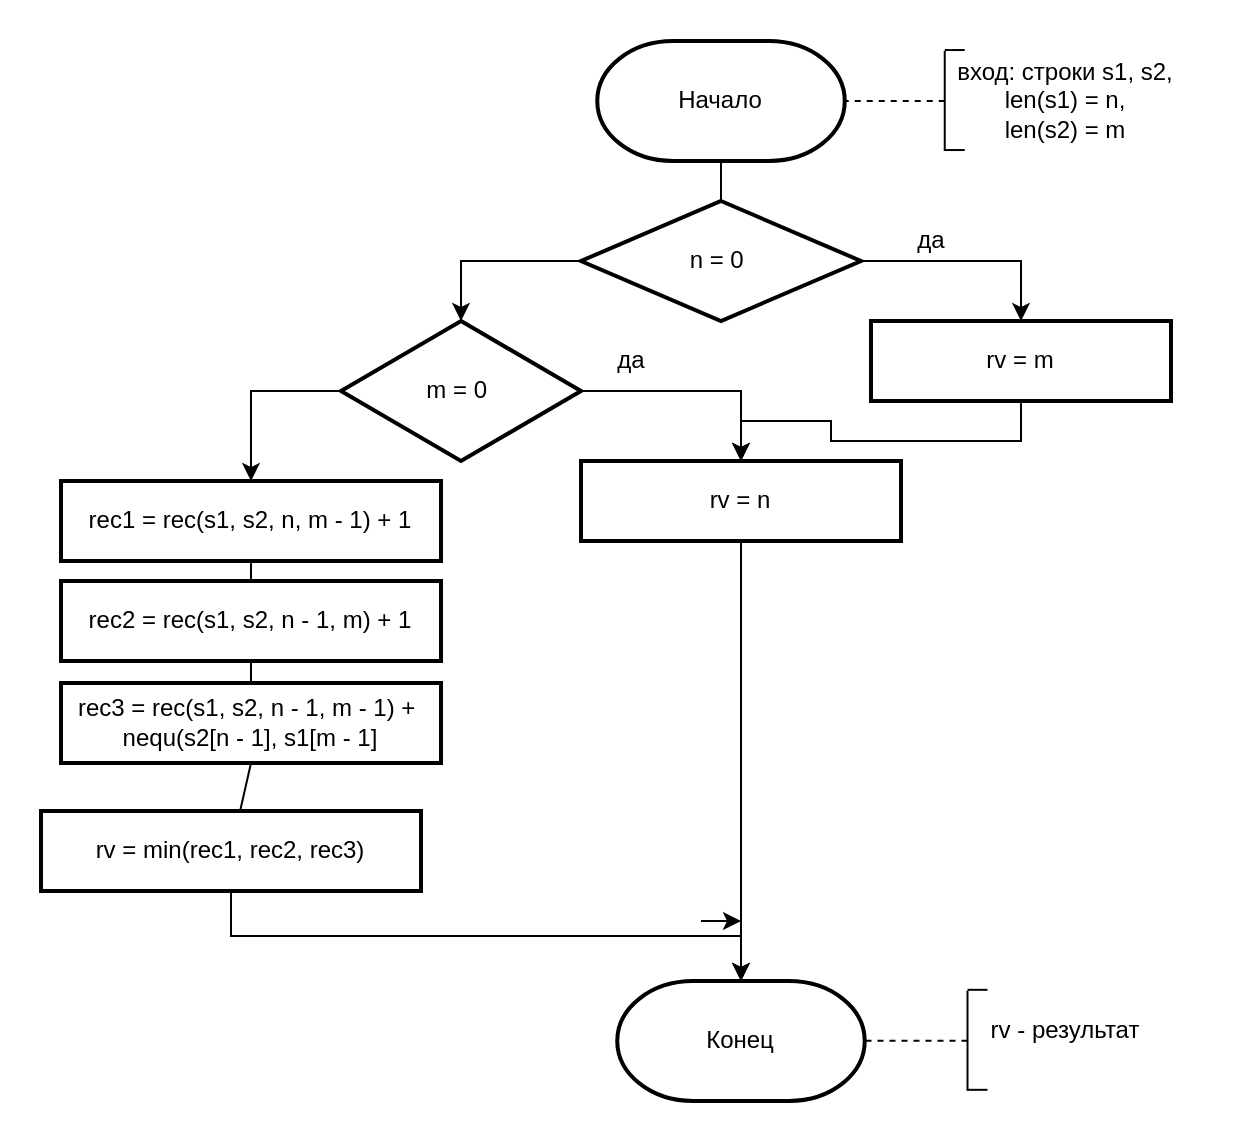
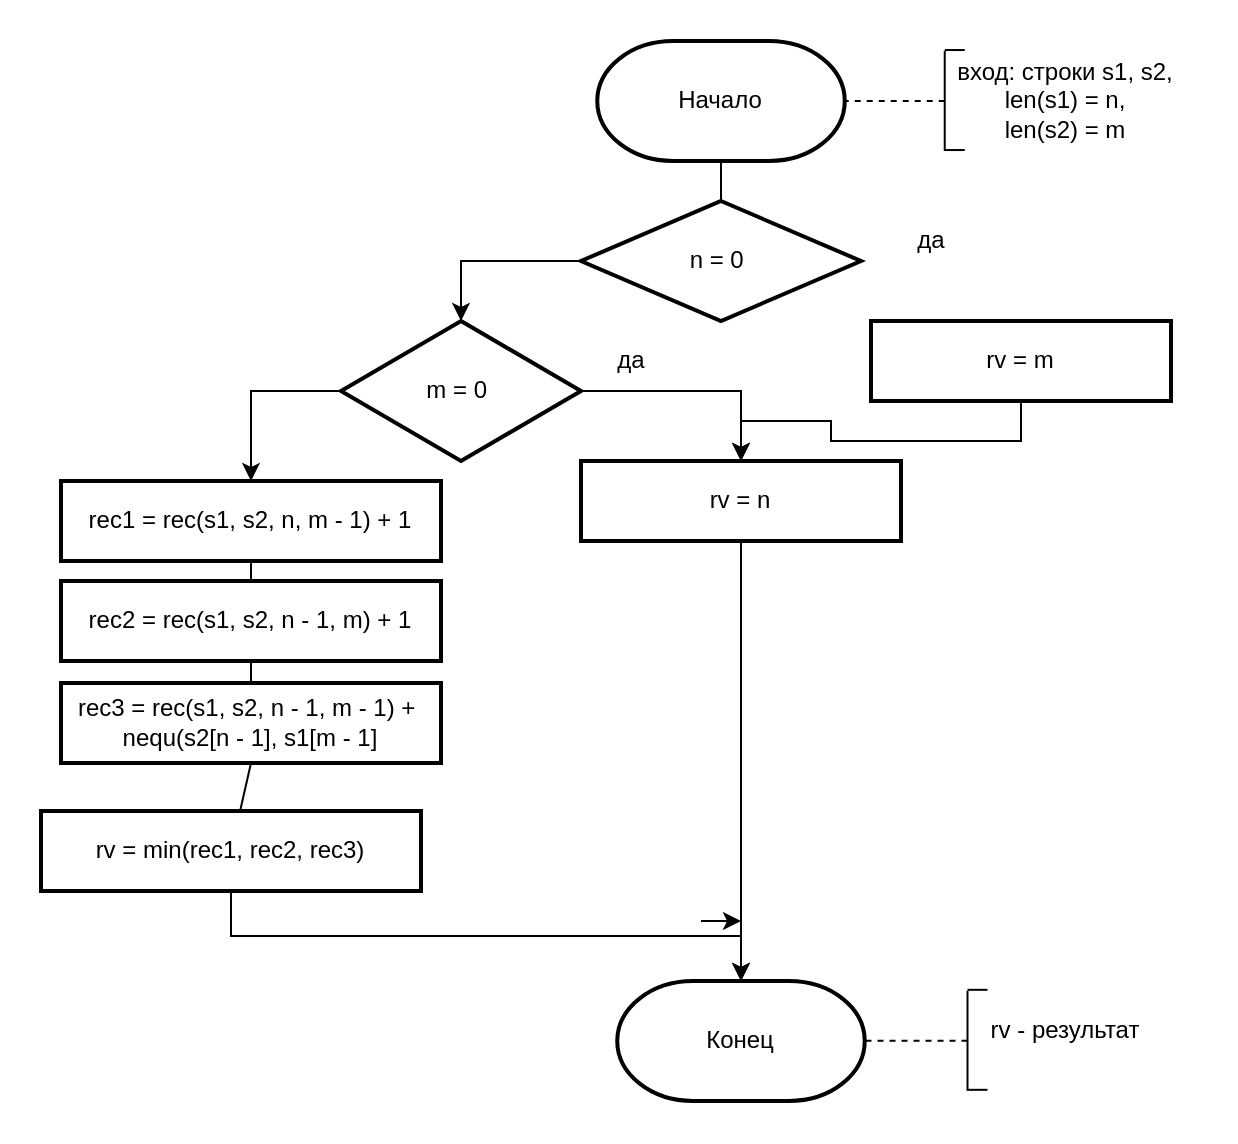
(965, 261) -> none
